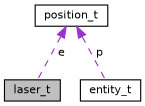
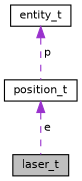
(94, 58) -> (41, 59)
